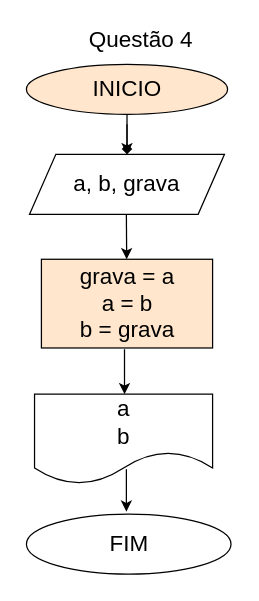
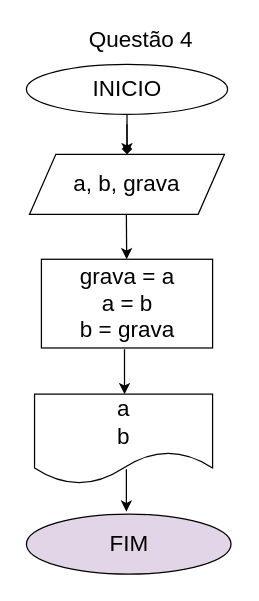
(127, 89) -> (127, 89)
(127, 304) -> (127, 304)
(129, 544) -> (129, 544)
